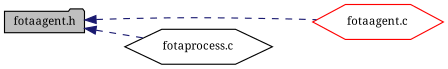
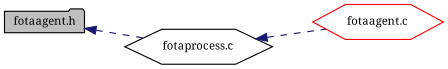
(206, 18) -> (297, 33)
